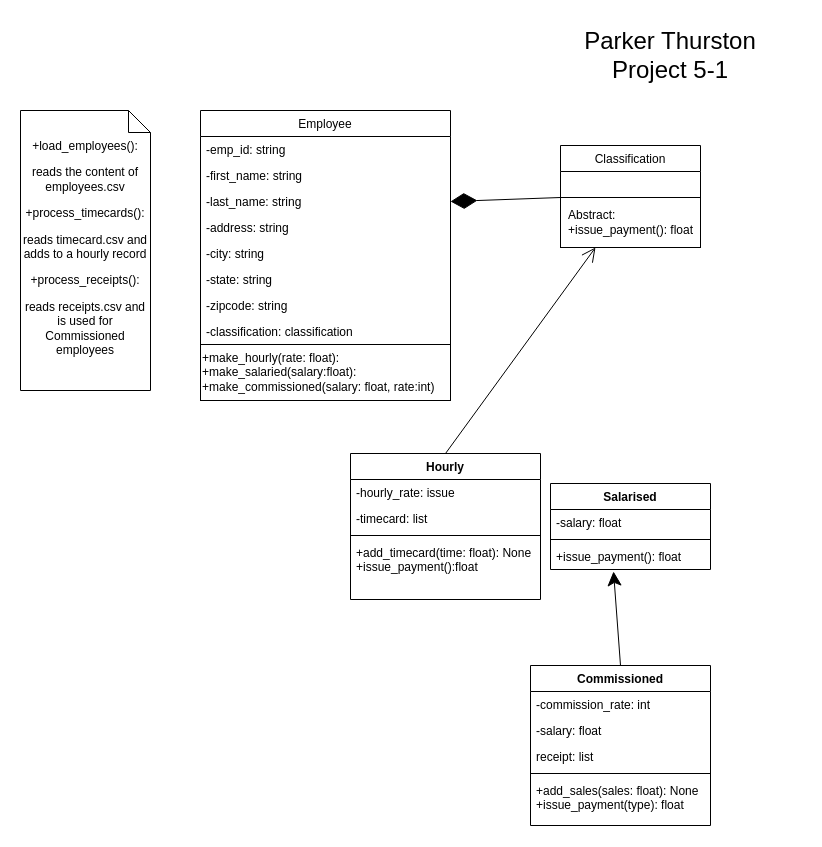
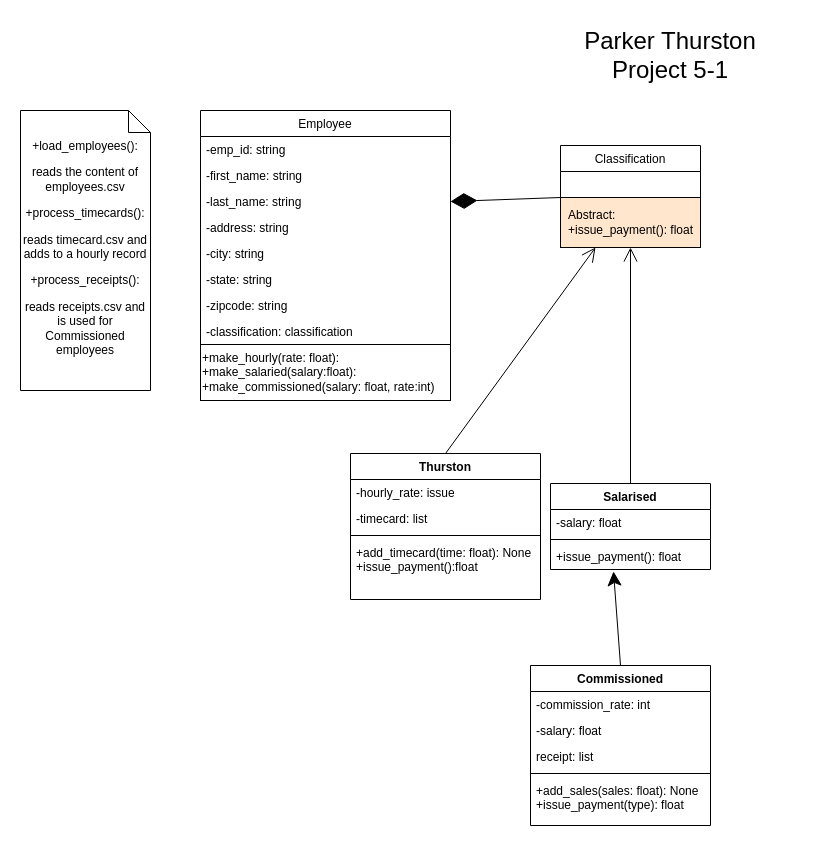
(631, 223) -> (631, 223)
none -> (631, 367)
(445, 467) -> (445, 467)
